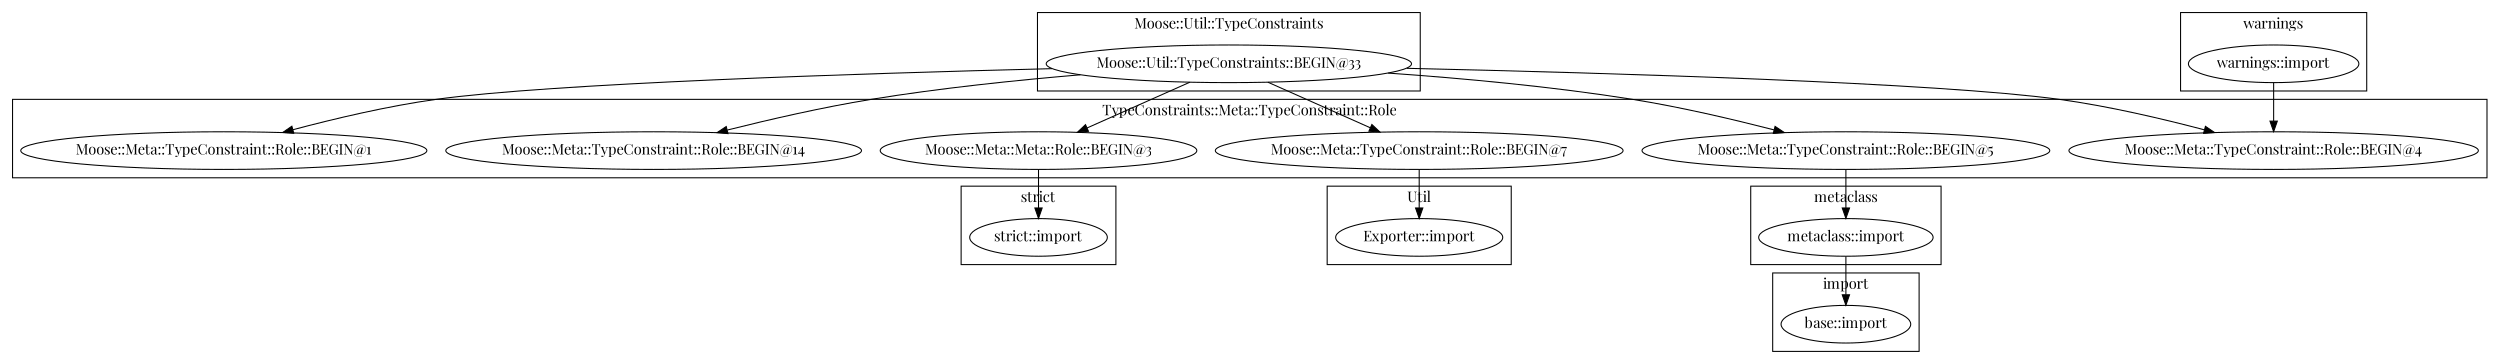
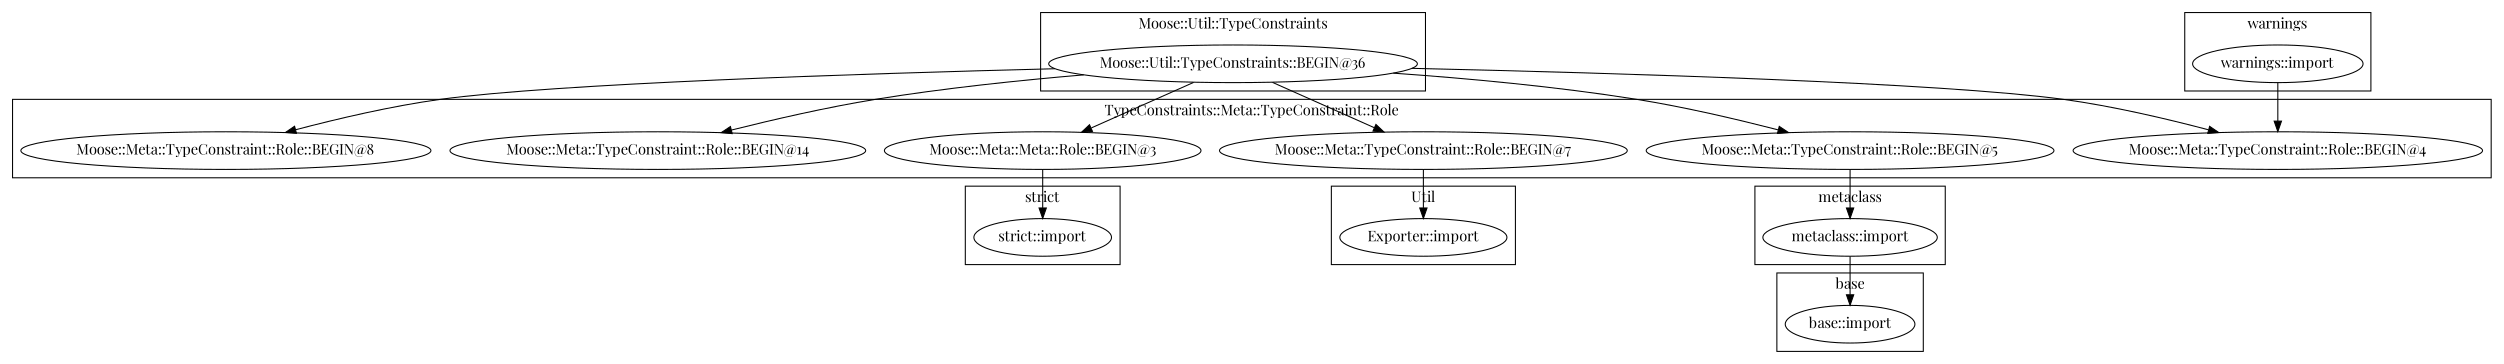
(1229, 64) -> (1233, 64)
(224, 151) -> (226, 151)
(1846, 285) -> (1850, 285)
